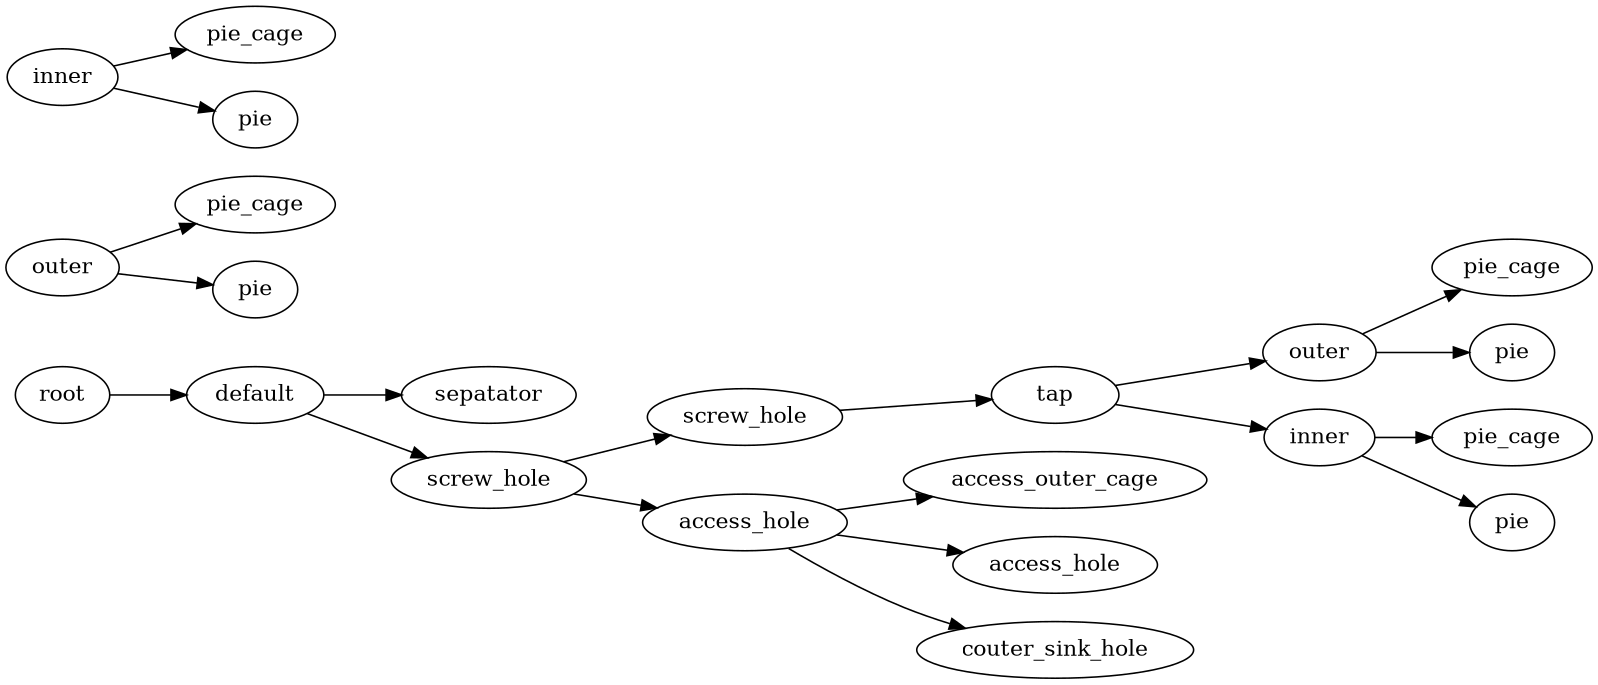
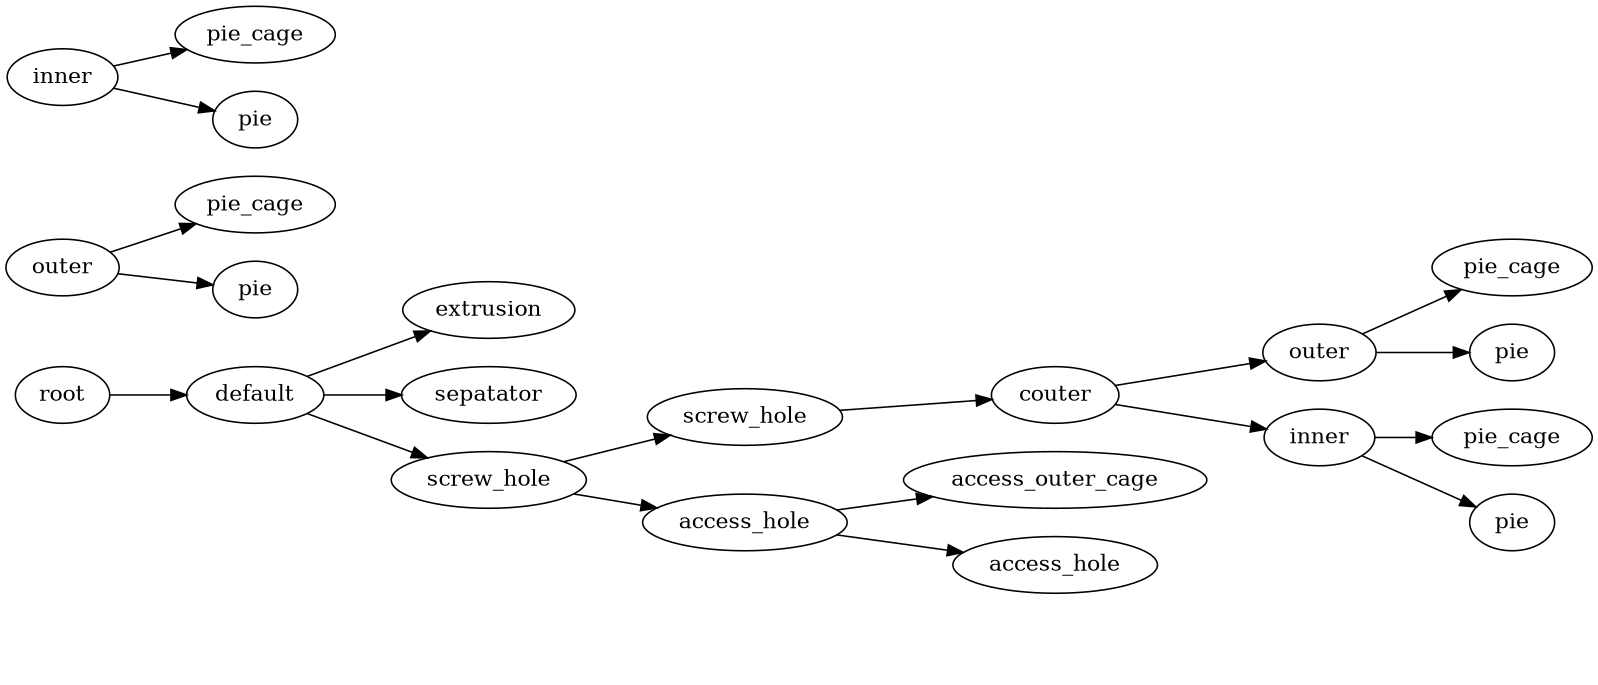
none -> (489, 310)
(1055, 395) -> (1055, 395)
(1055, 650) -> none
